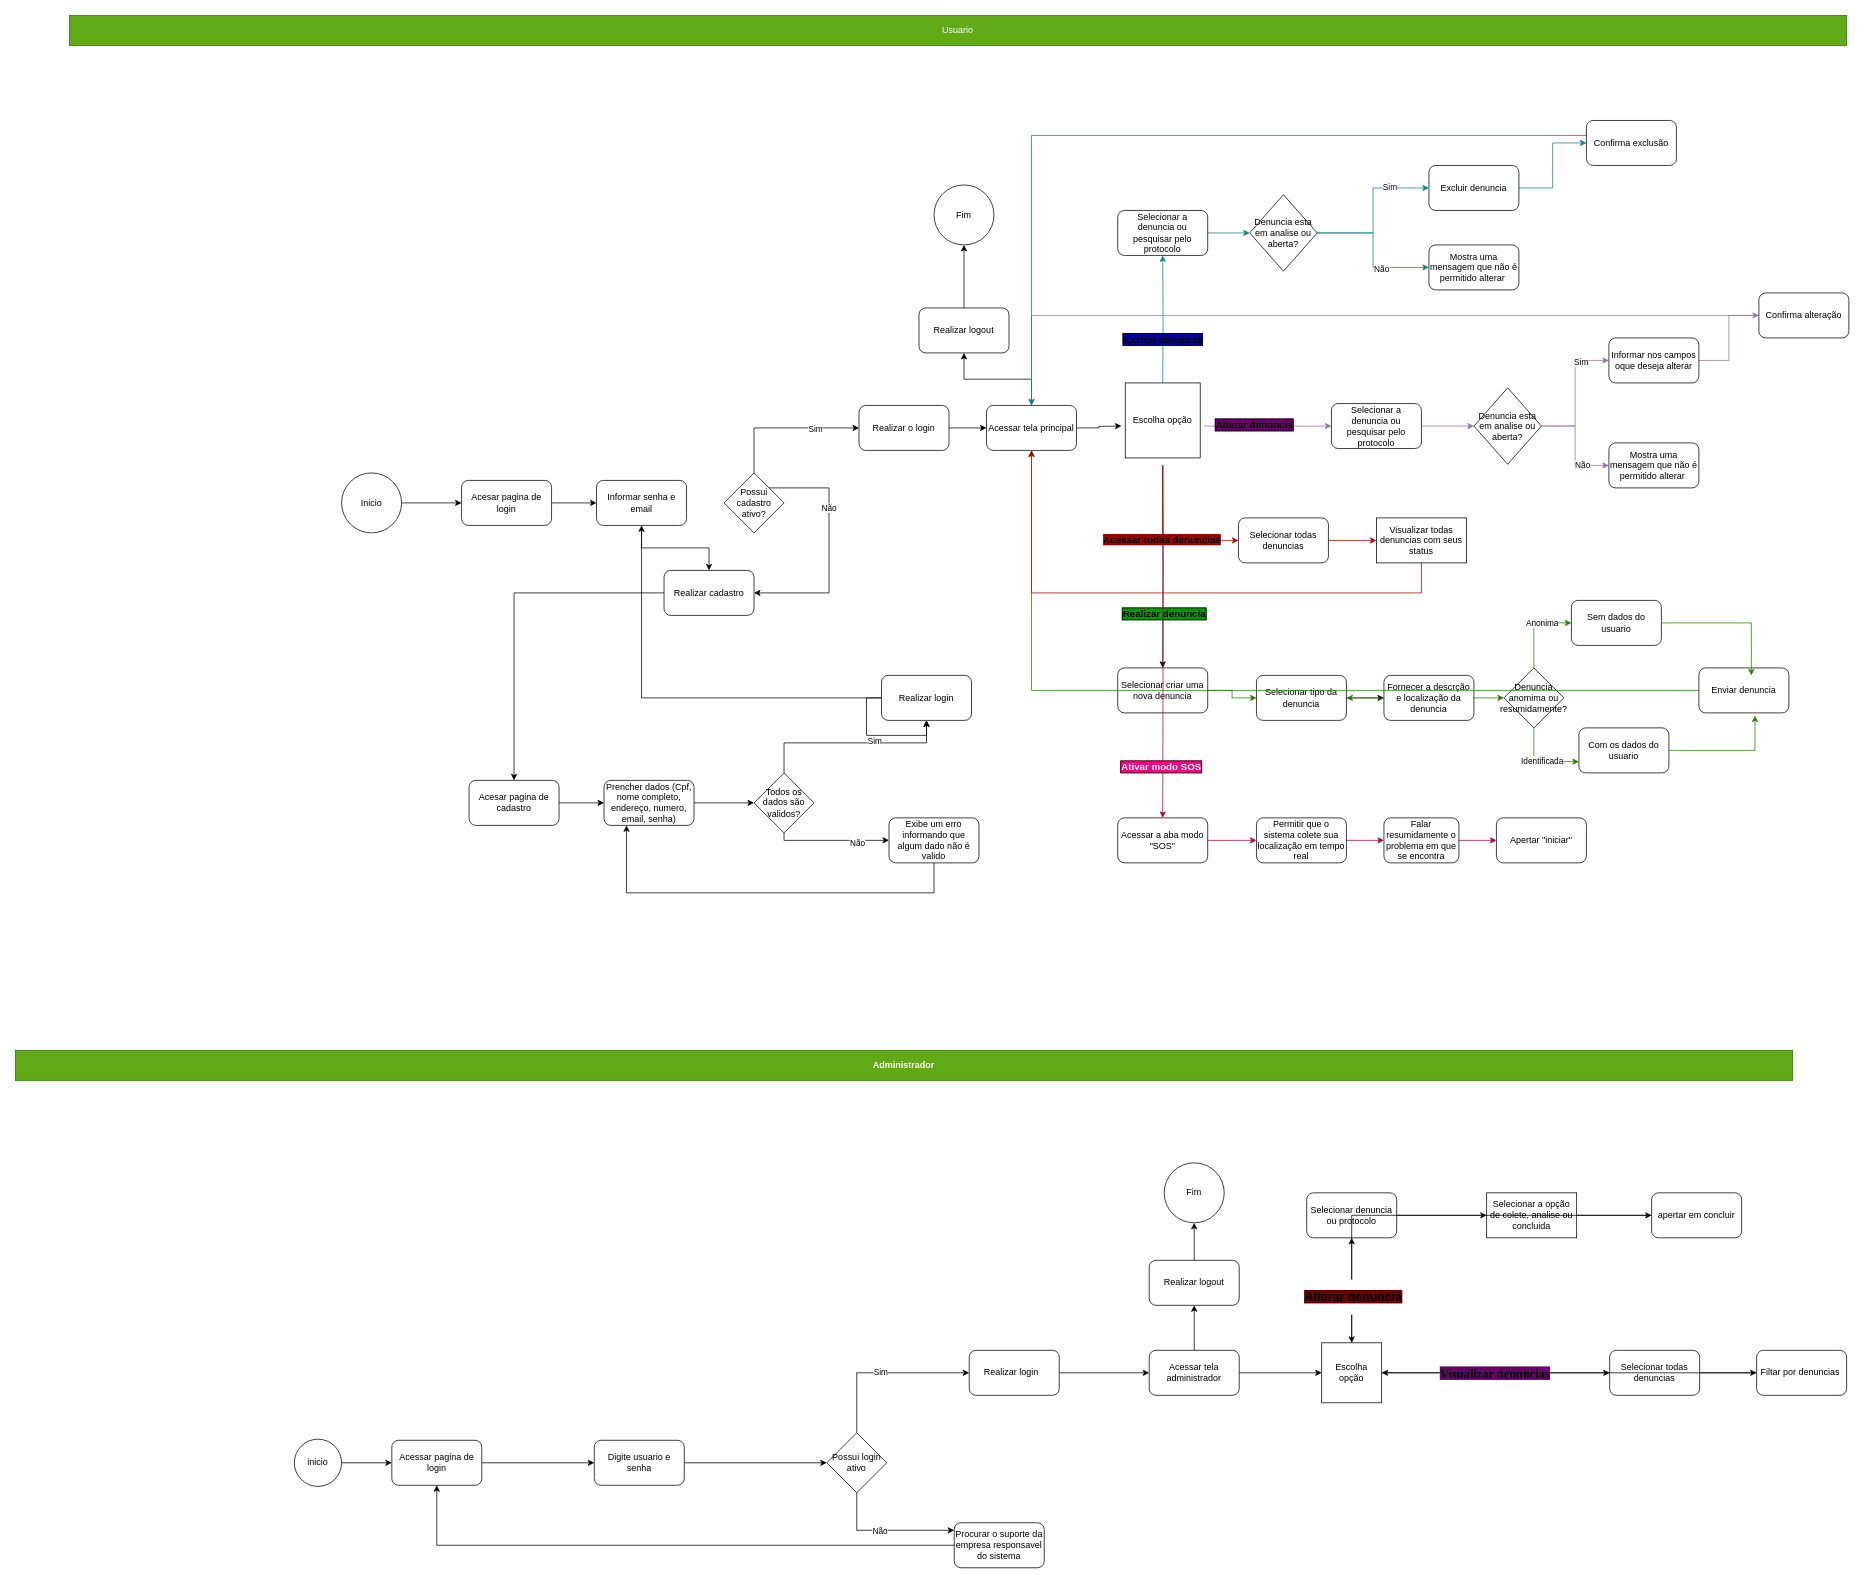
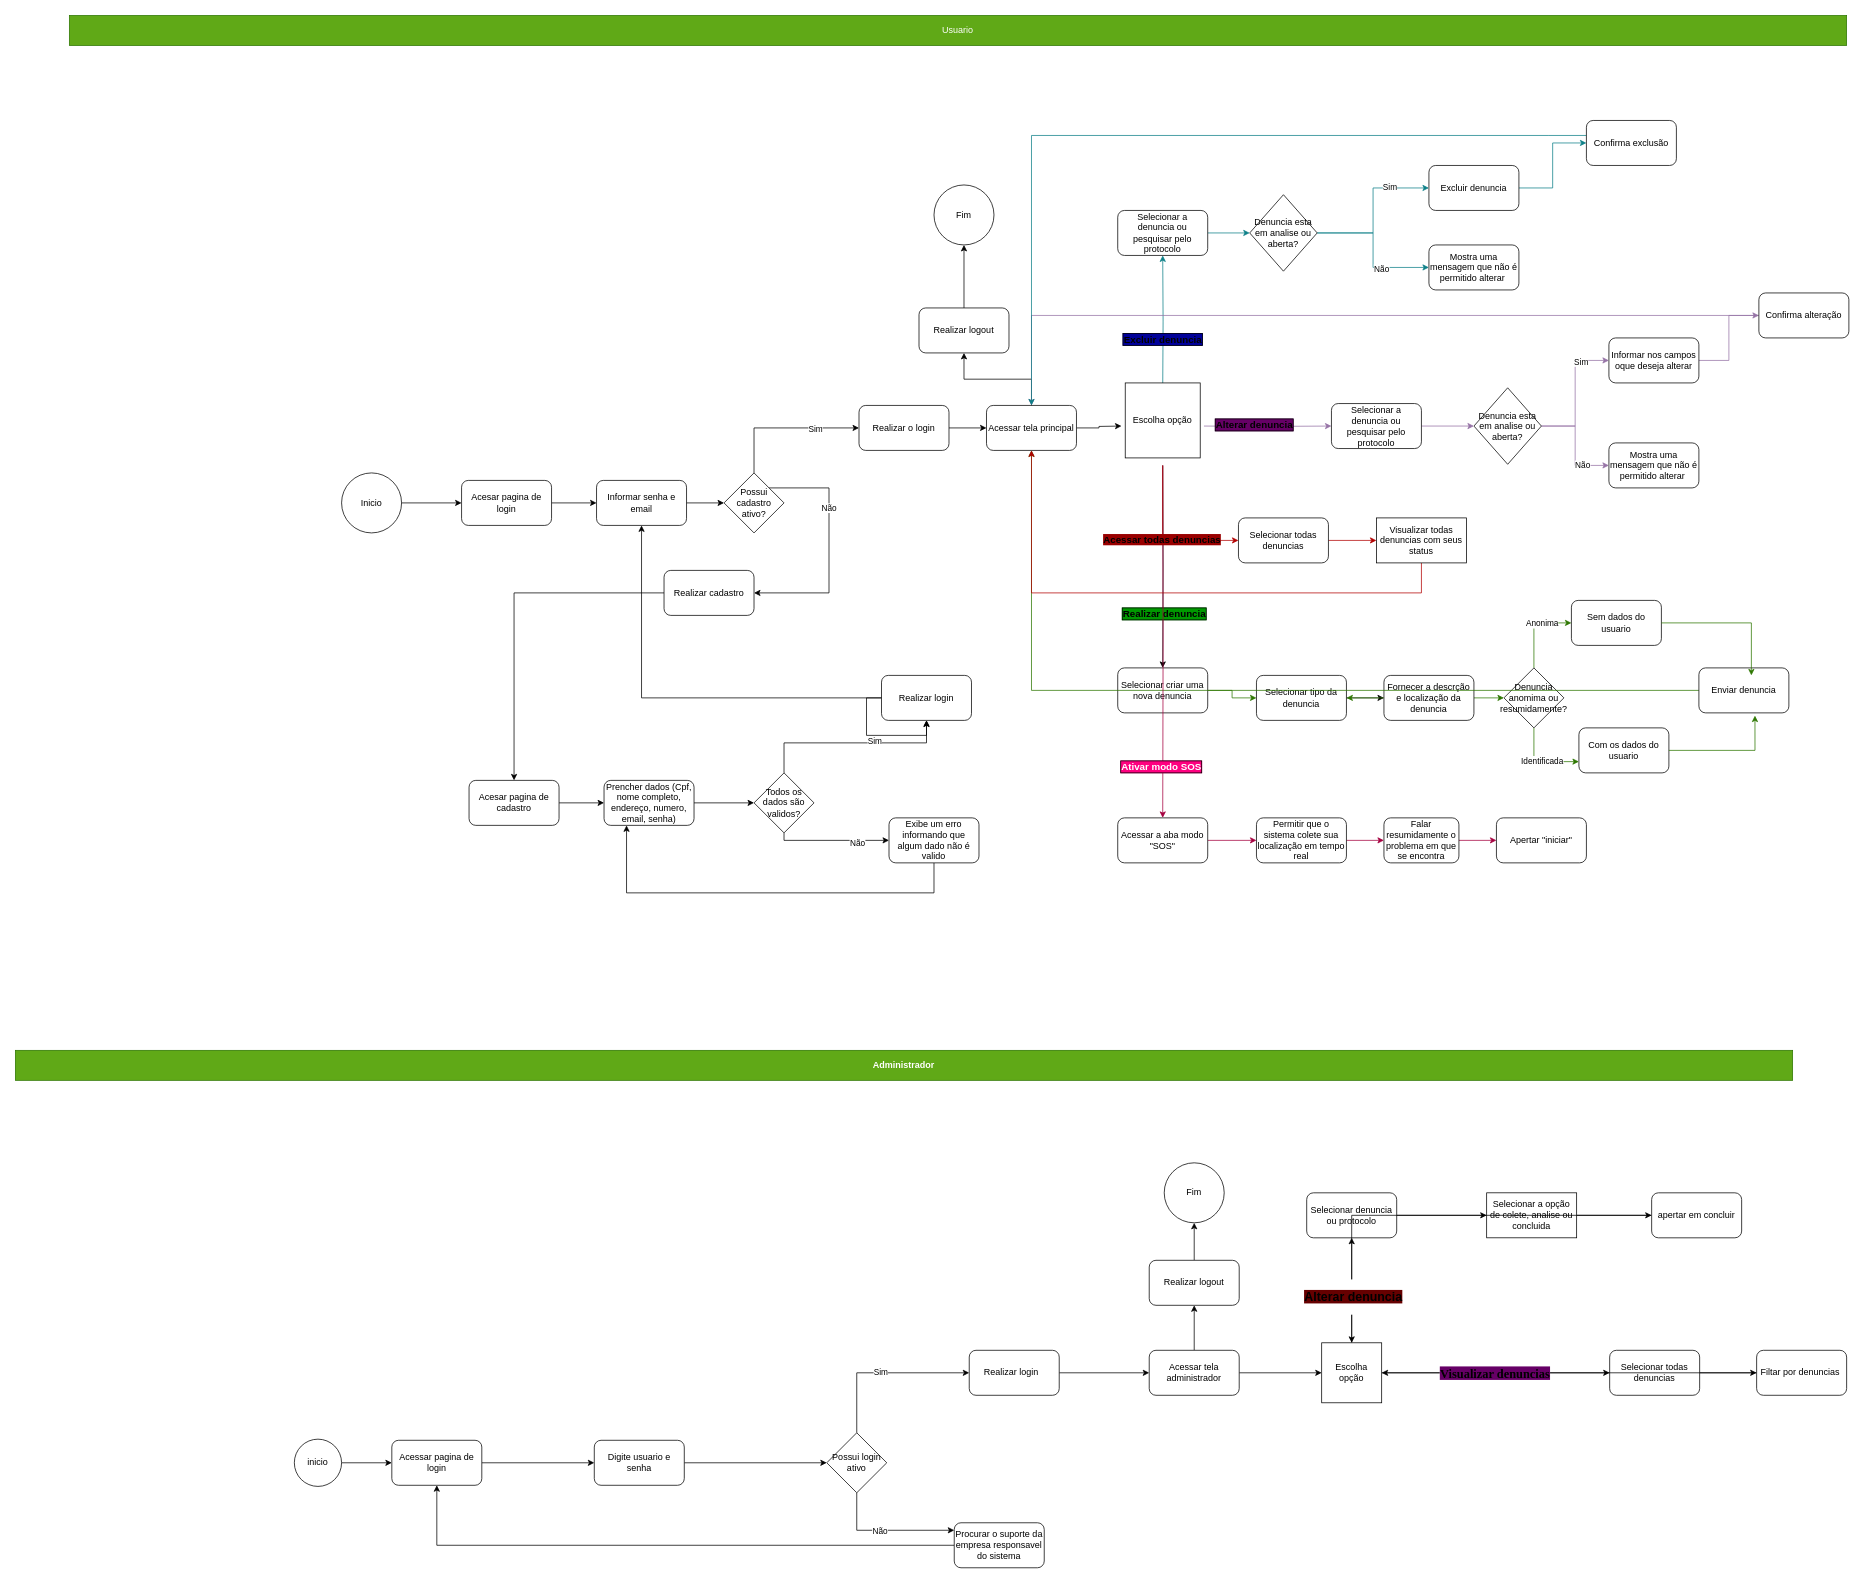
(708, 548) -> (717, 503)
